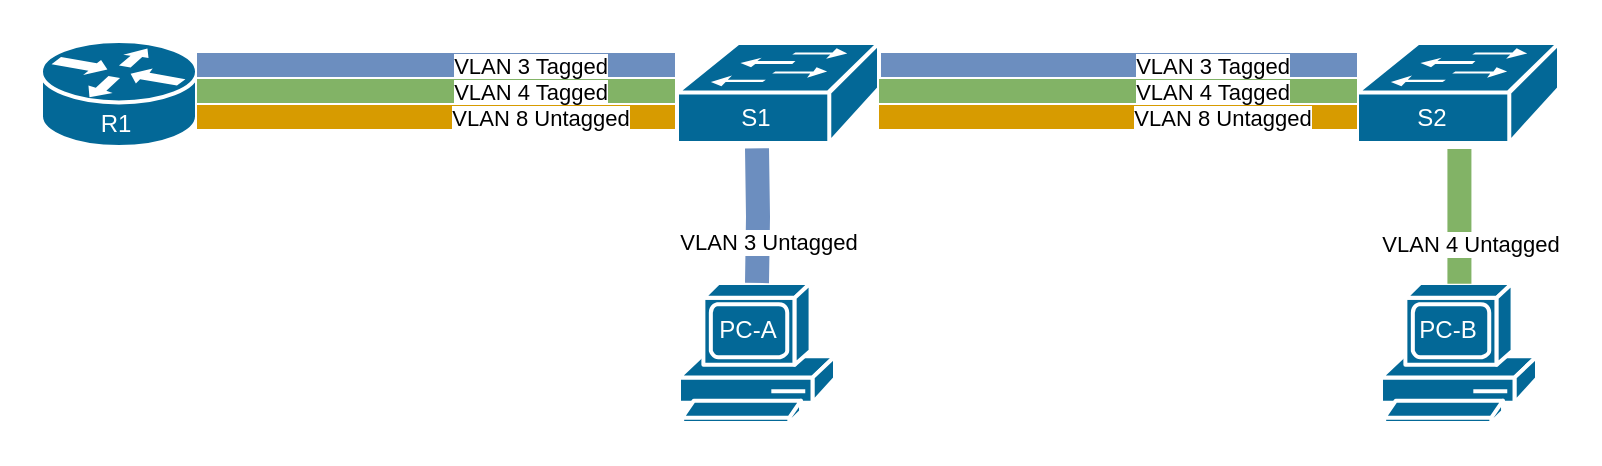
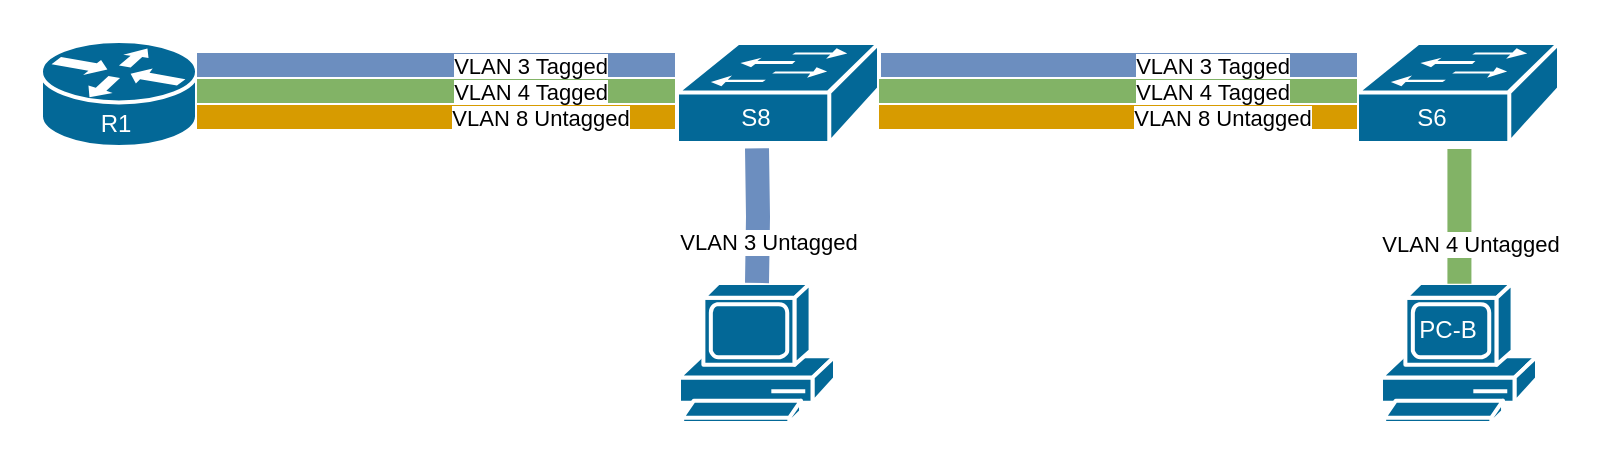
(757, 119) -> (757, 119)
(1433, 119) -> (1433, 119)
(749, 331) -> none
